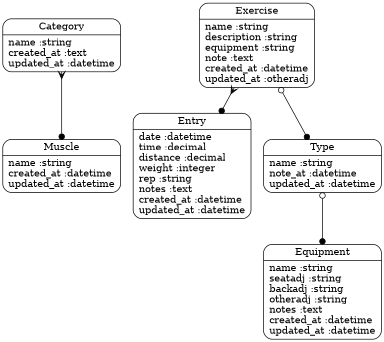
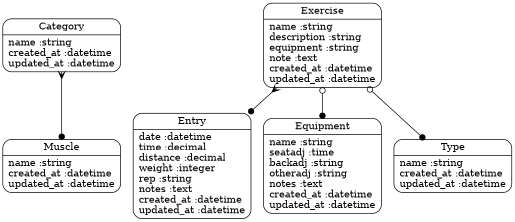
(48, 53) -> (60, 53)
(257, 79) -> (322, 79)
(313, 174) -> (451, 174)
(322, 218) -> (322, 103)
(305, 279) -> (302, 153)
